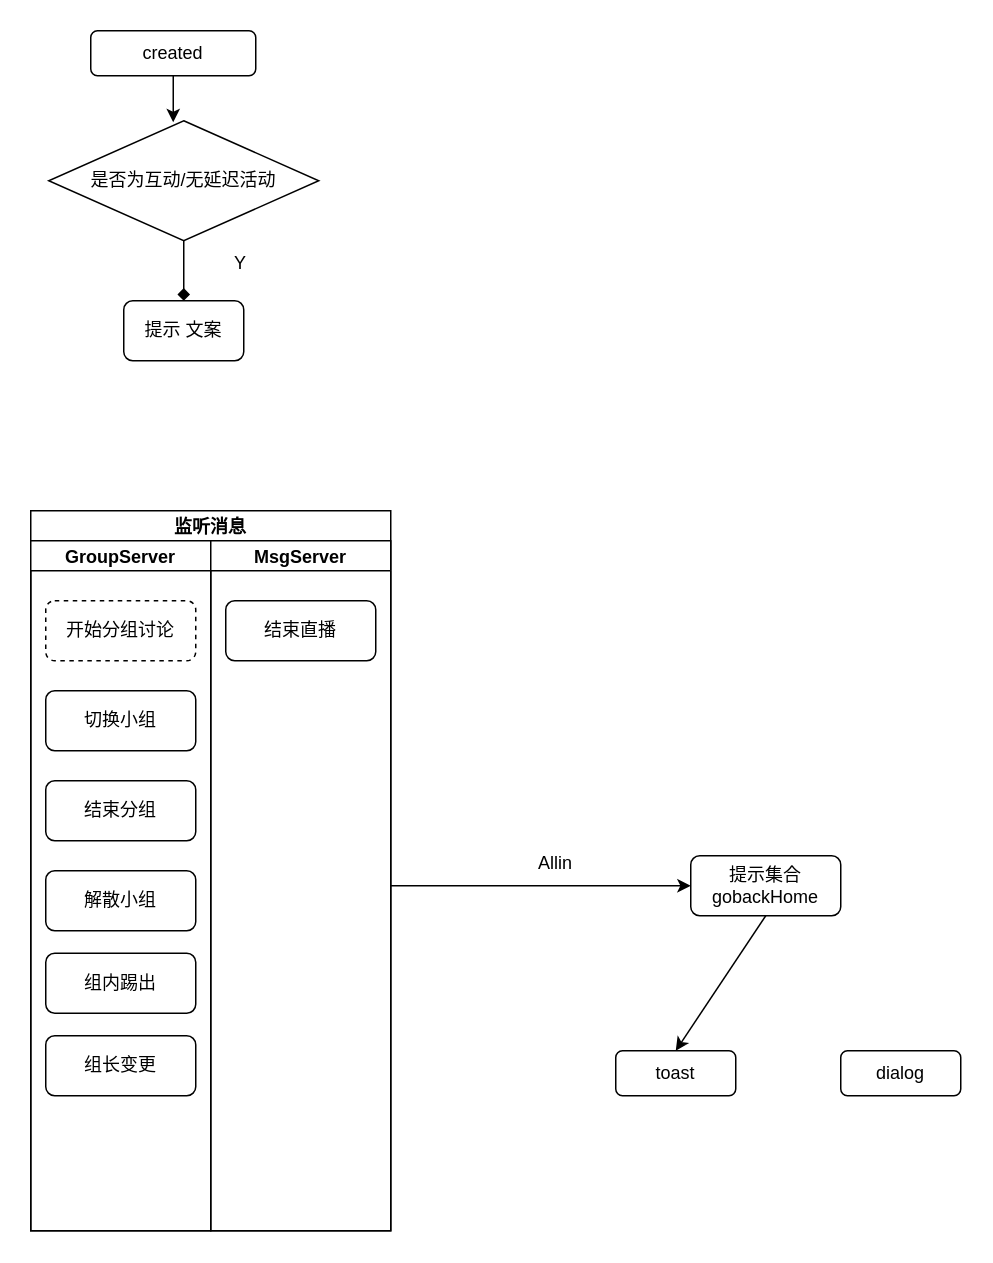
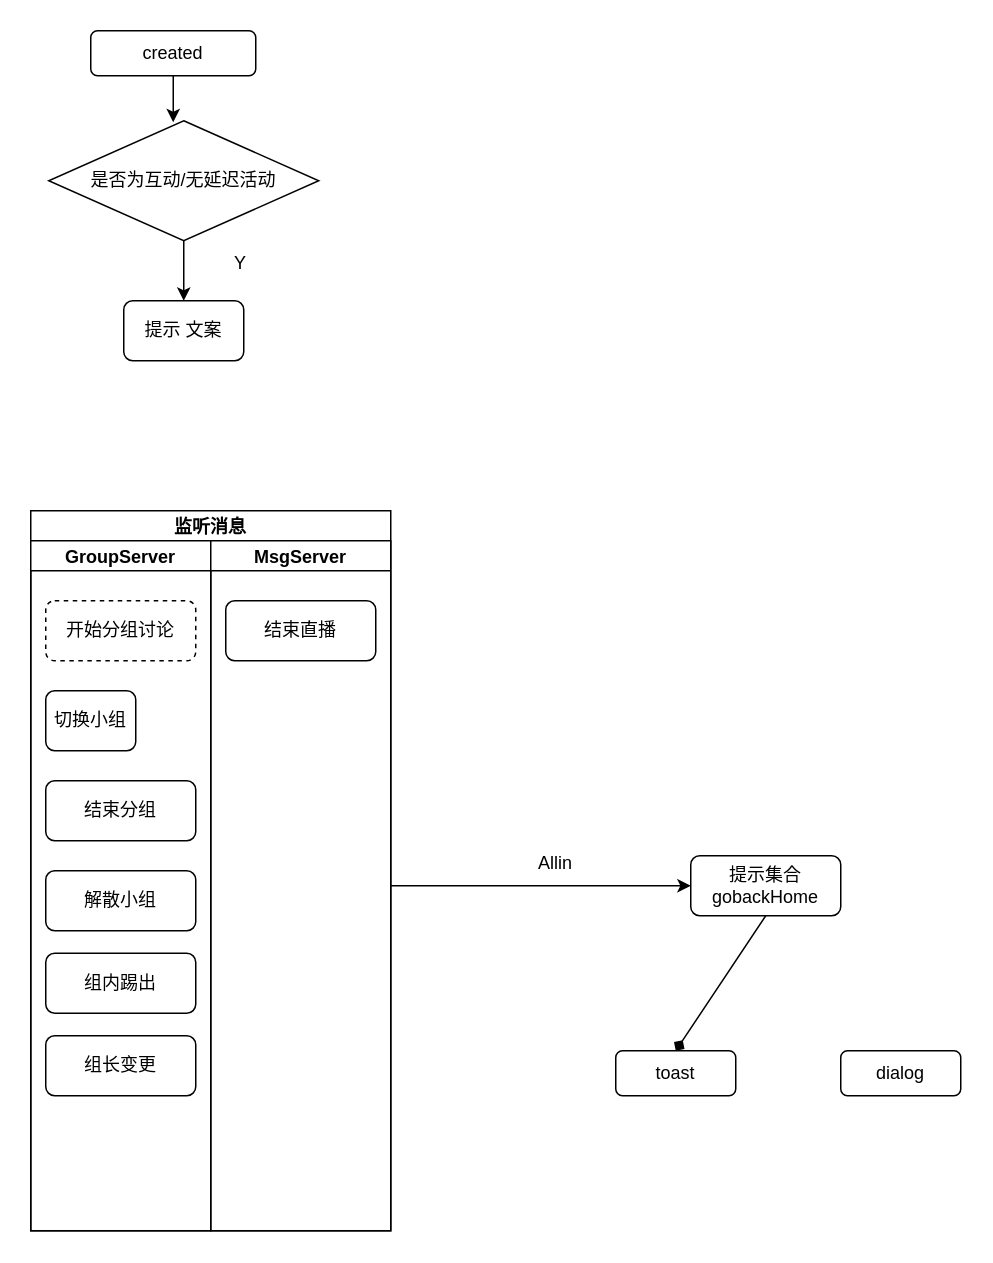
(184, 288) -> (184, 289)
(121, 721) -> (91, 721)
(682, 1041) -> (683, 1040)
